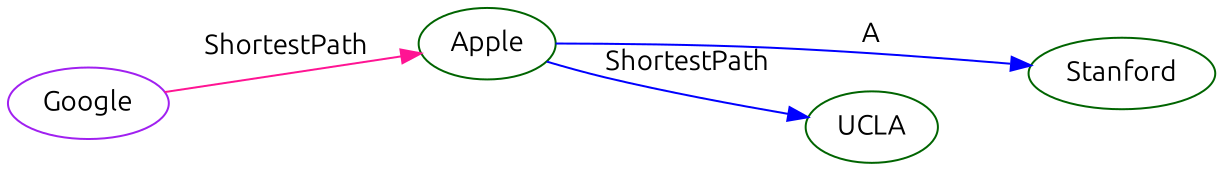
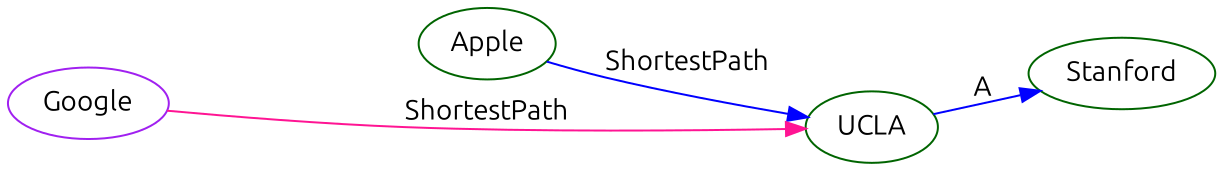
(783, 48) -> (977, 105)
(283, 74) -> (476, 129)
